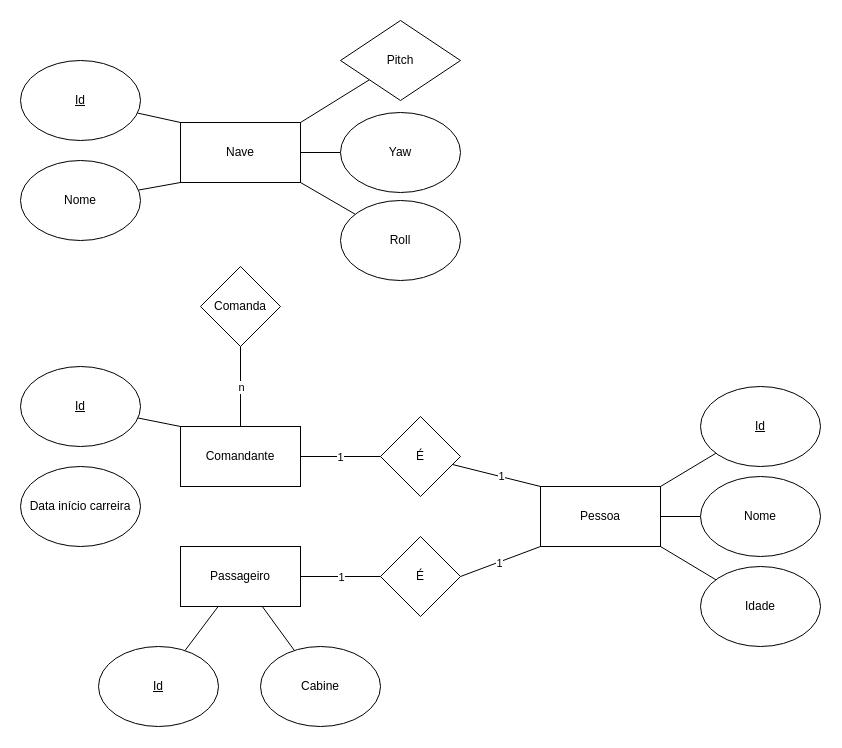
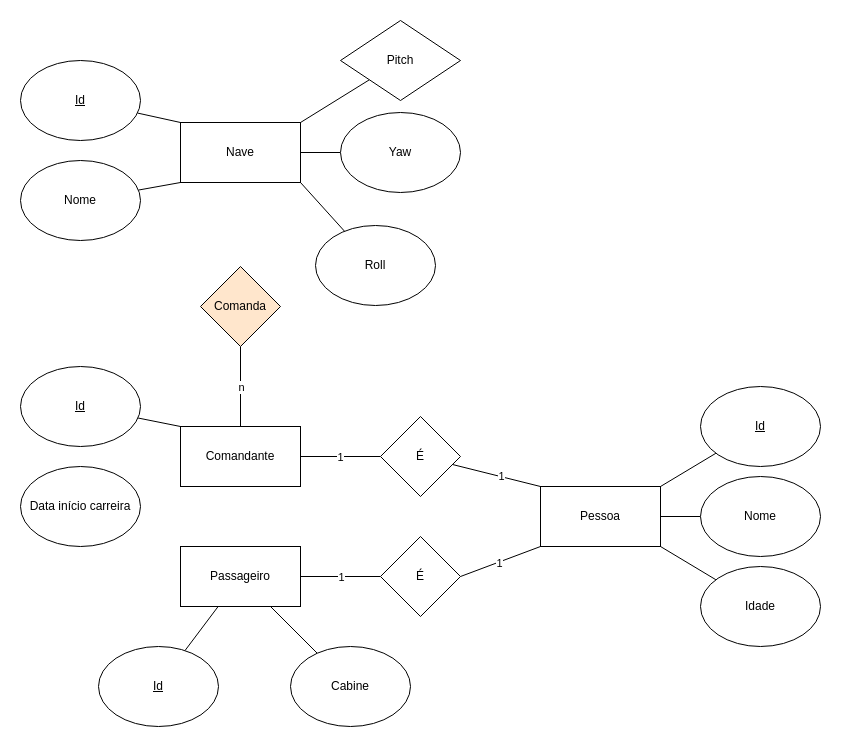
(401, 241) -> (376, 266)
(241, 307) -> (241, 307)
(321, 687) -> (351, 687)
